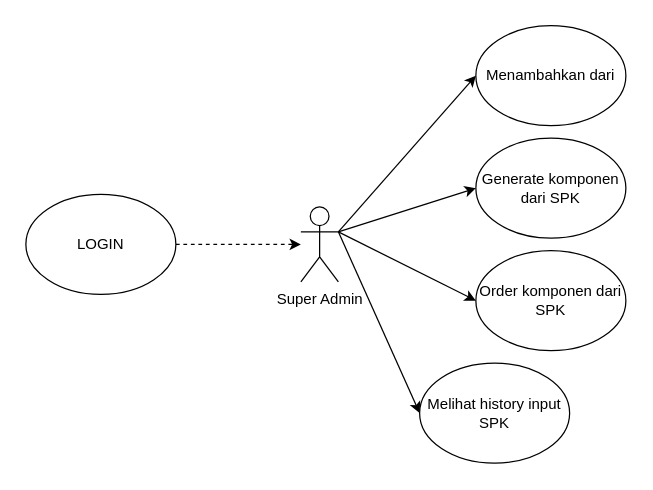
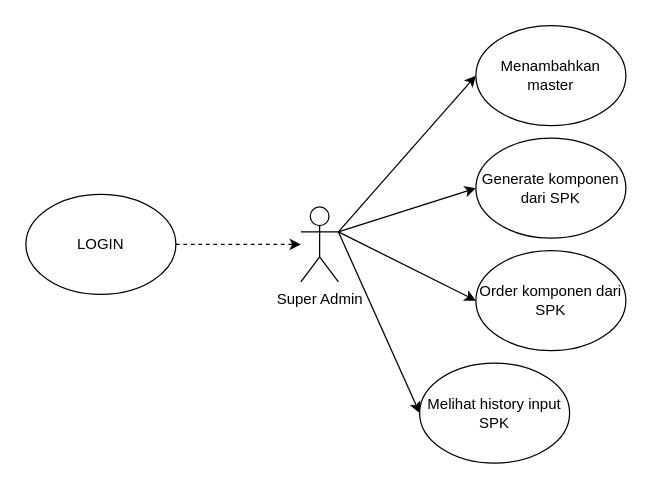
(551, 76) -> (551, 76)
